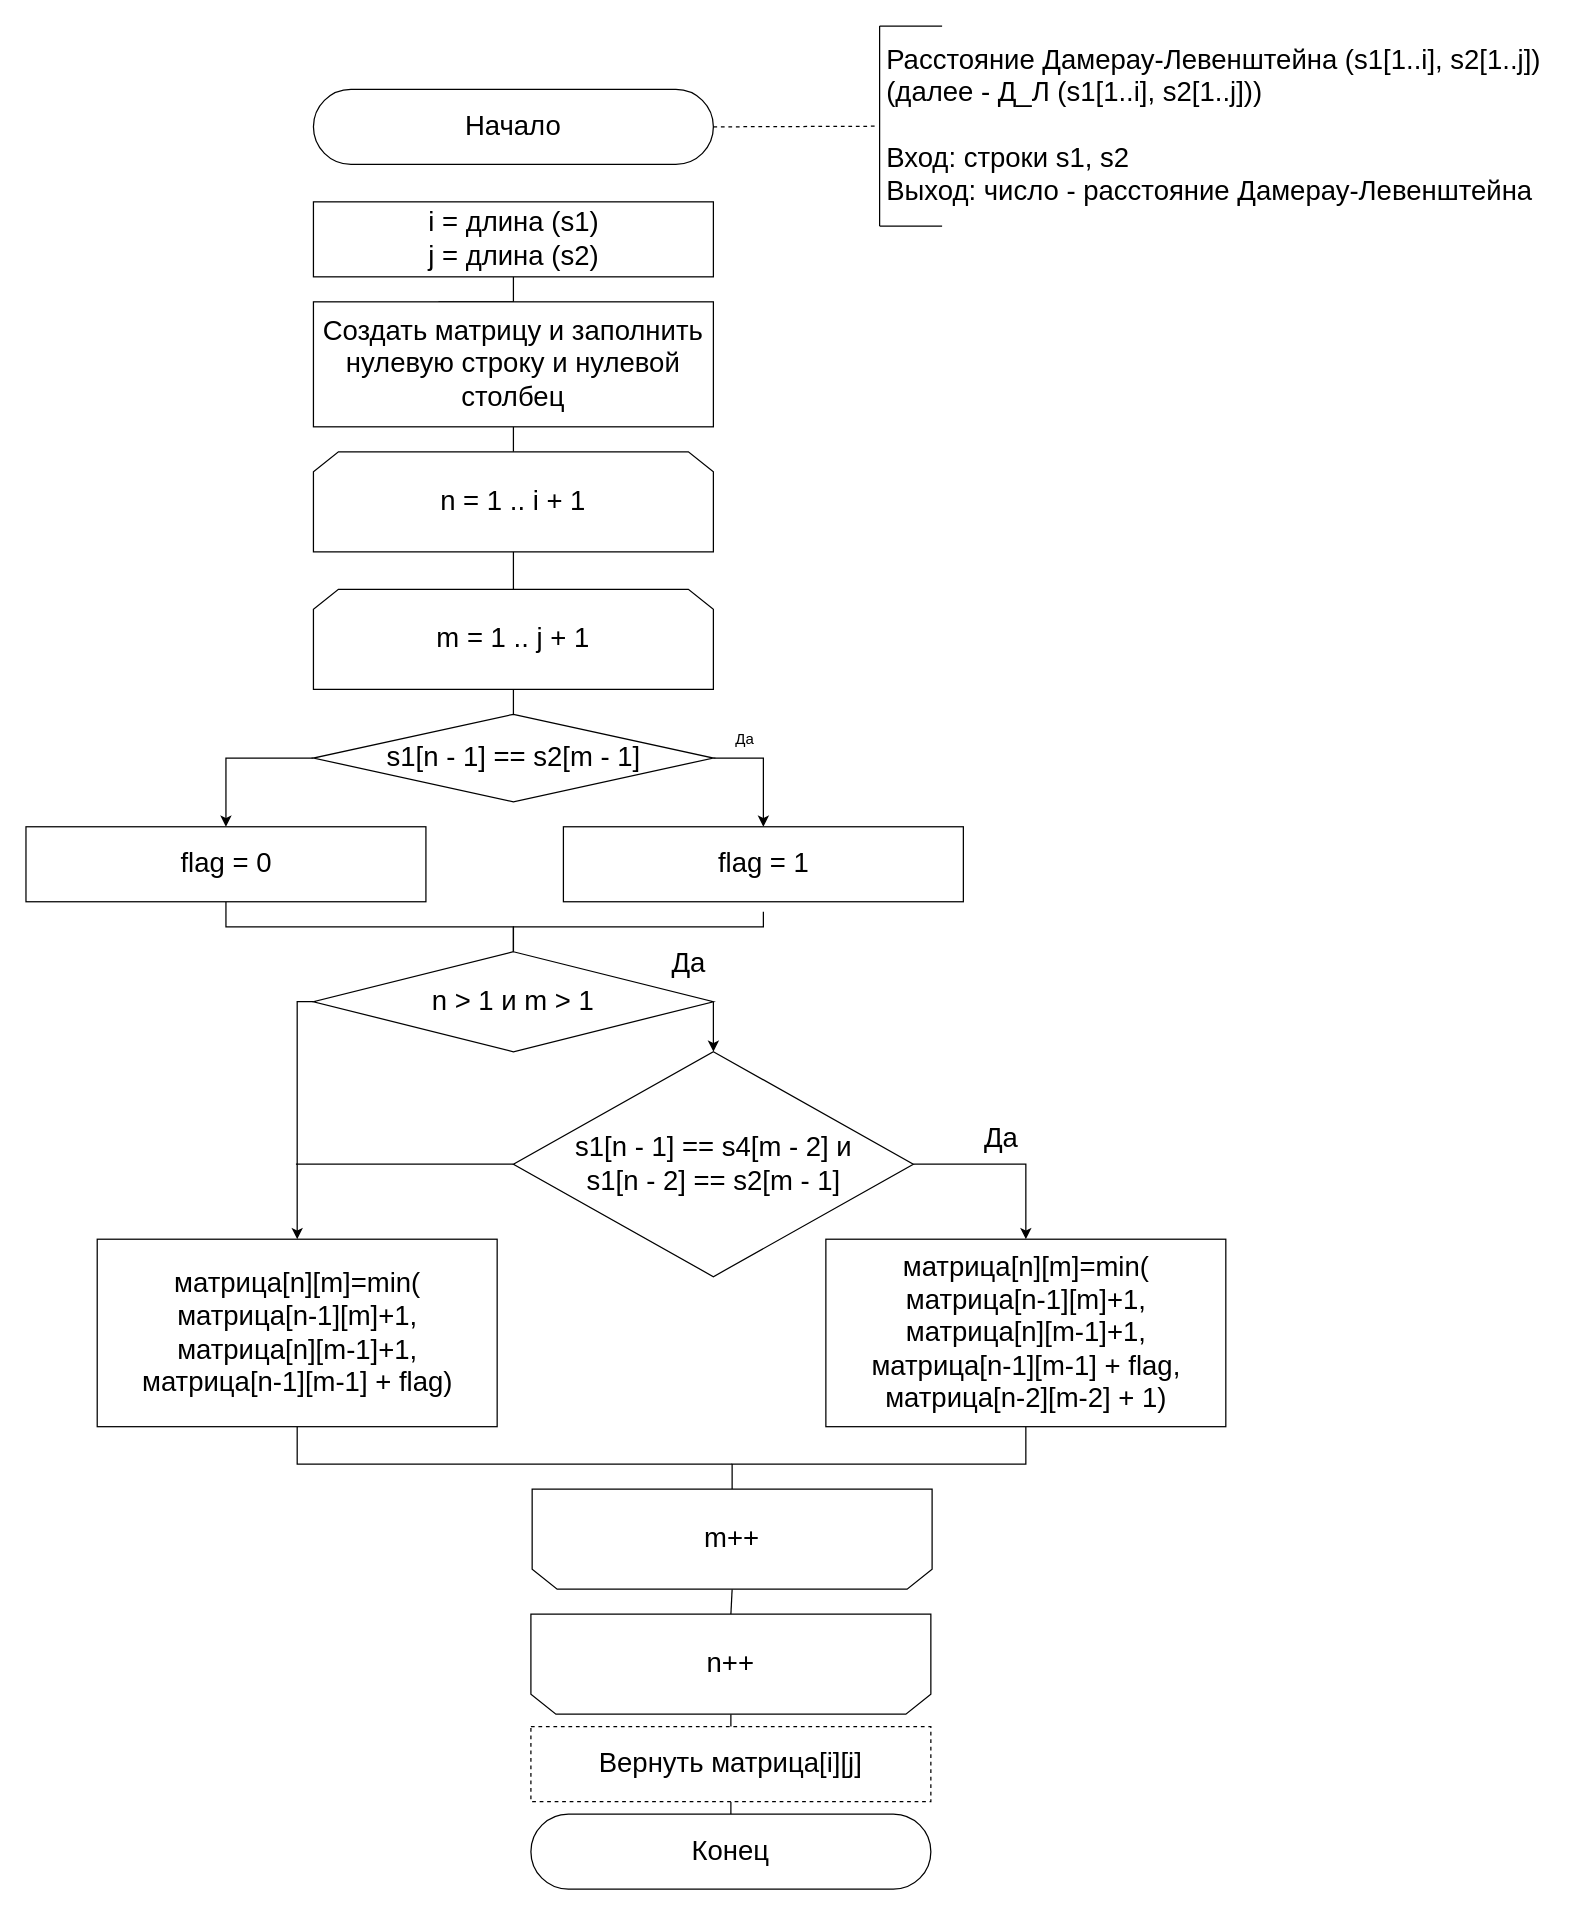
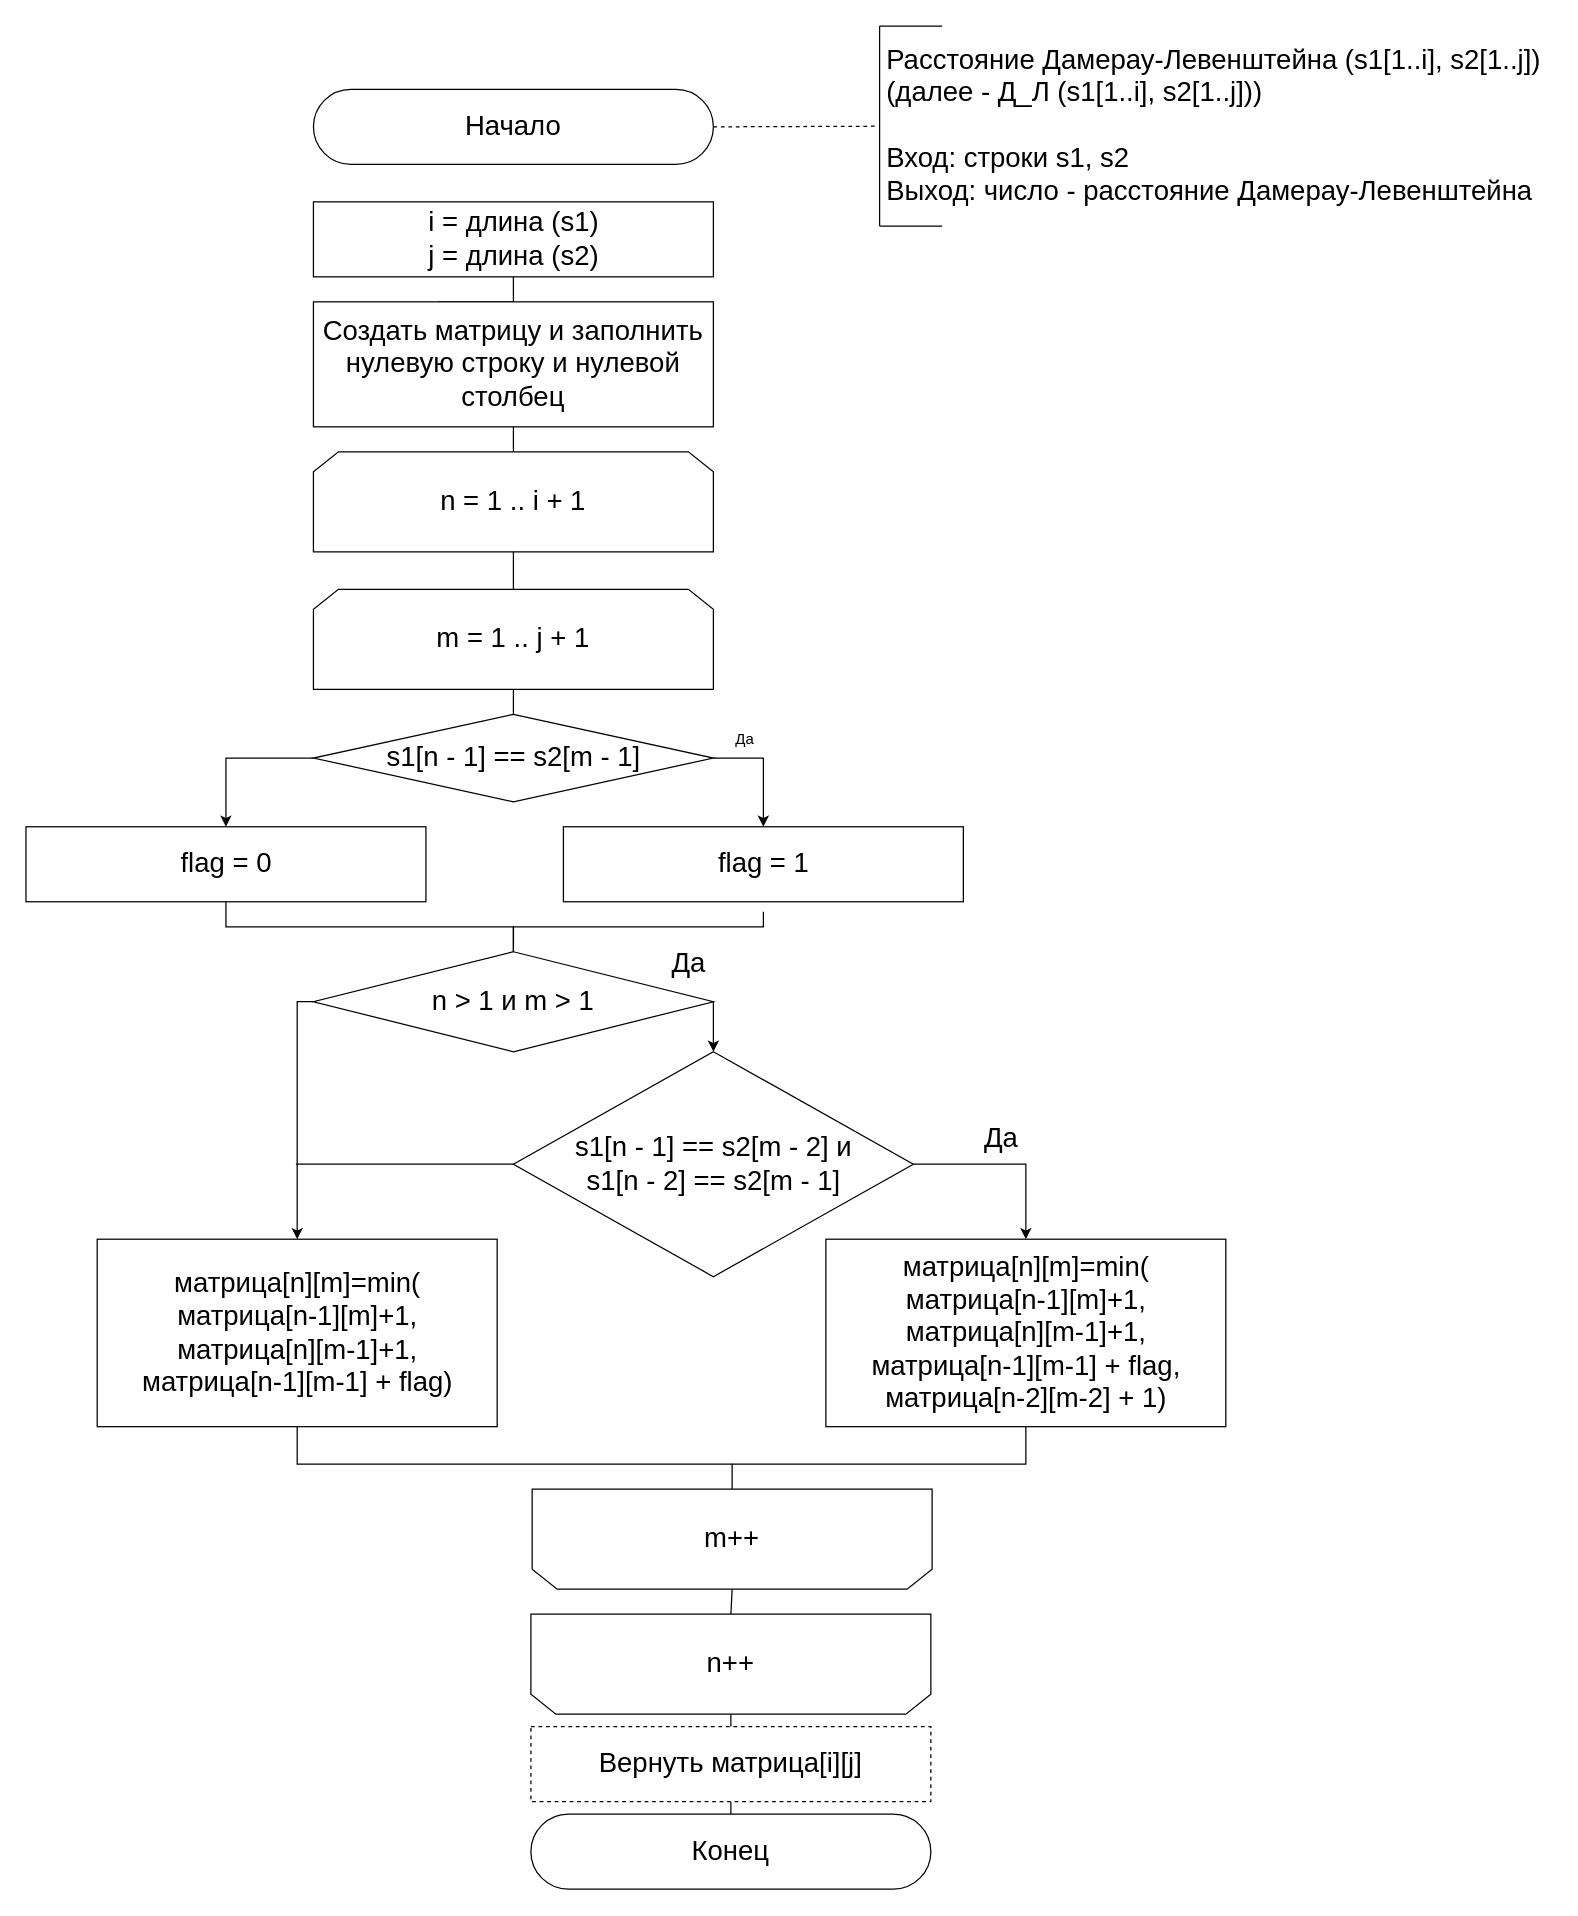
(714, 1164) -> (714, 1164)
